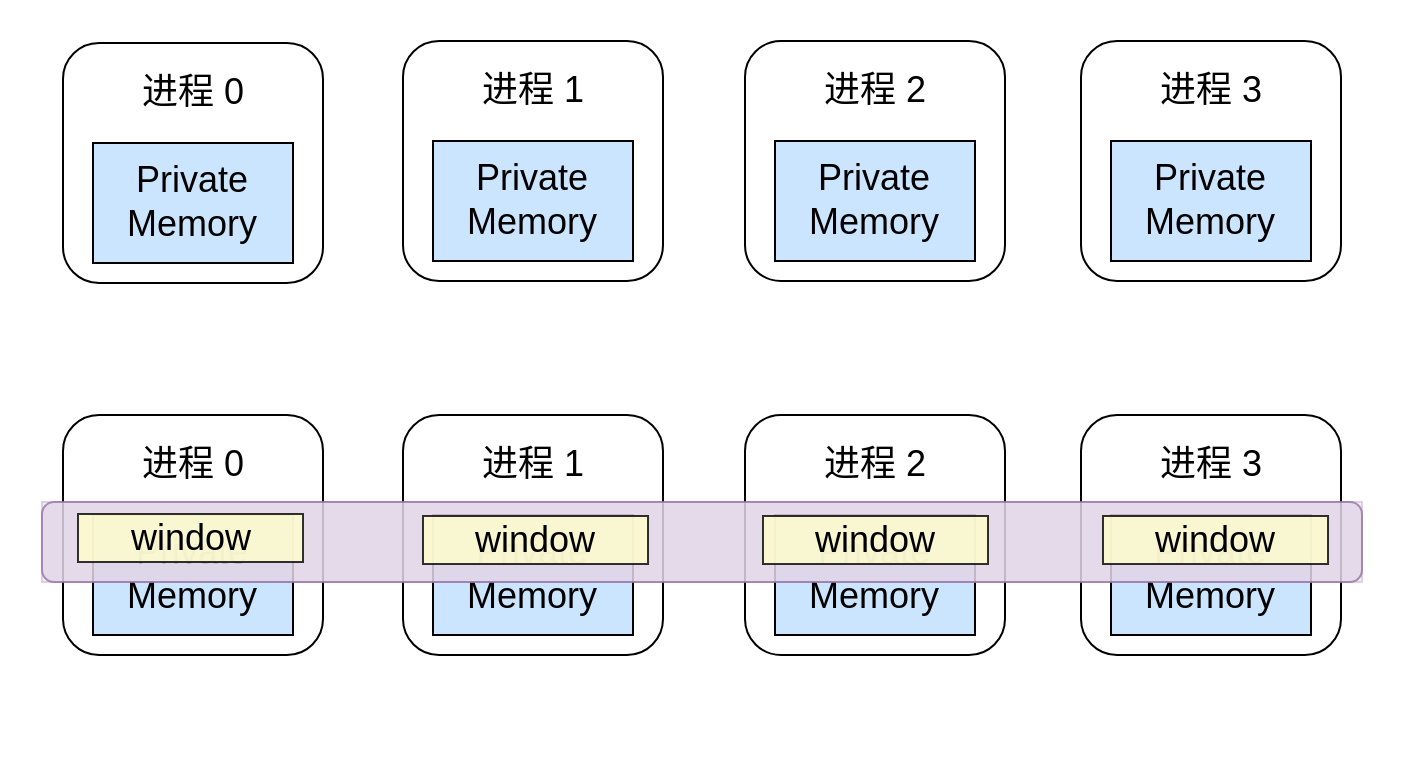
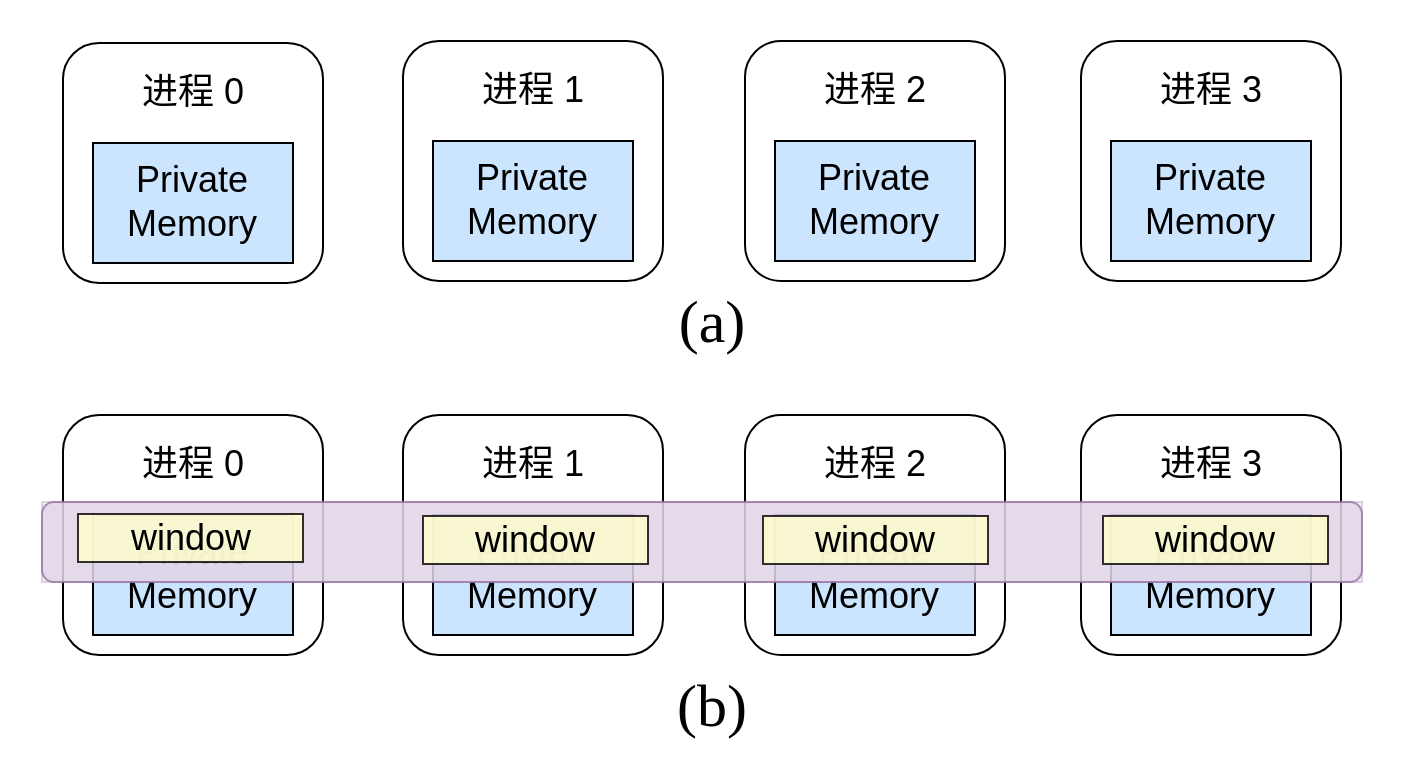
none -> (713, 321)
none -> (713, 705)
